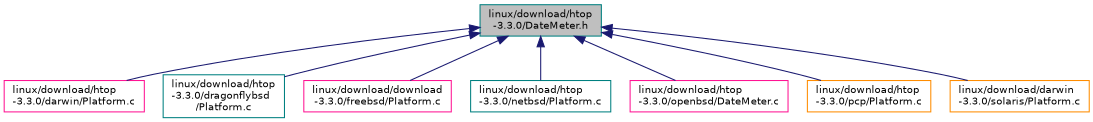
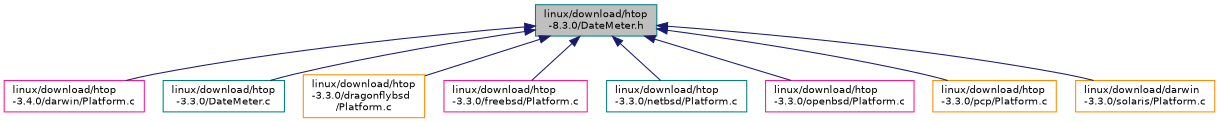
(541, 20) -> (596, 20)
(74, 96) -> (74, 96)
none -> (224, 96)
(224, 96) -> (364, 96)
(378, 96) -> (516, 96)
(709, 96) -> (840, 96)
